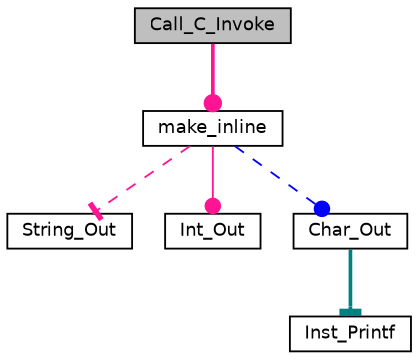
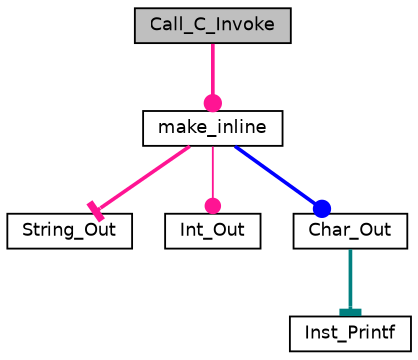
(275, 175) -> (275, 175)
(145, 177) -> (145, 177)
